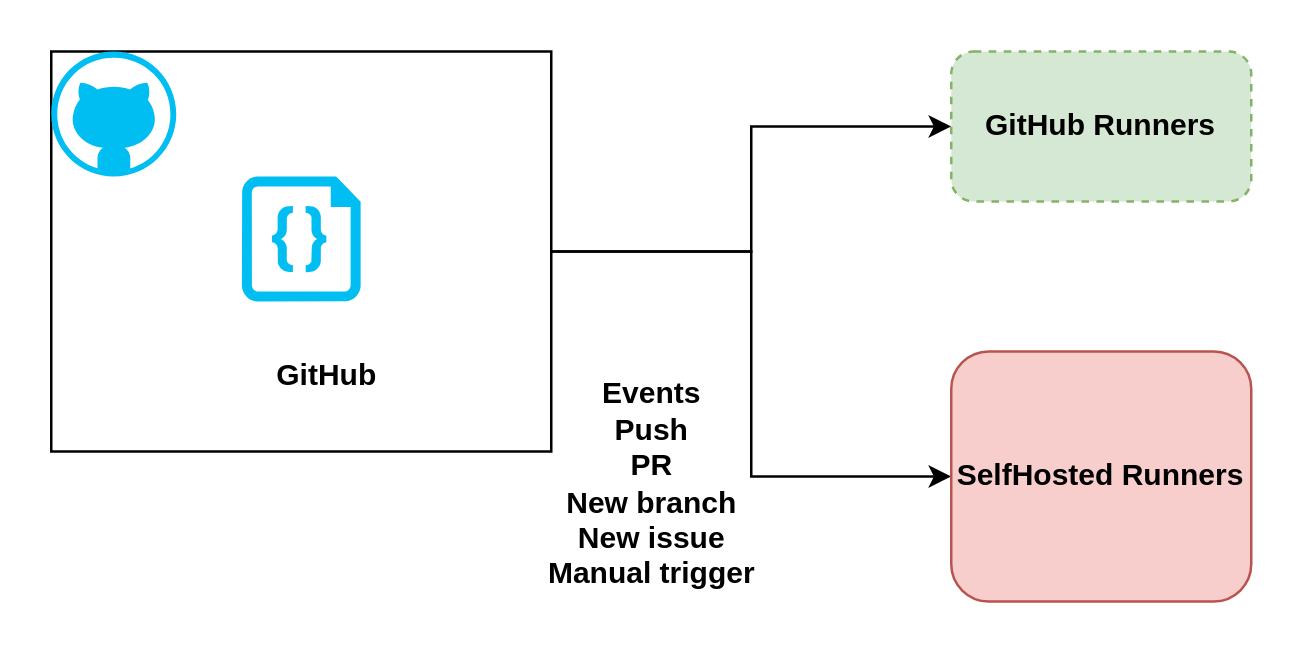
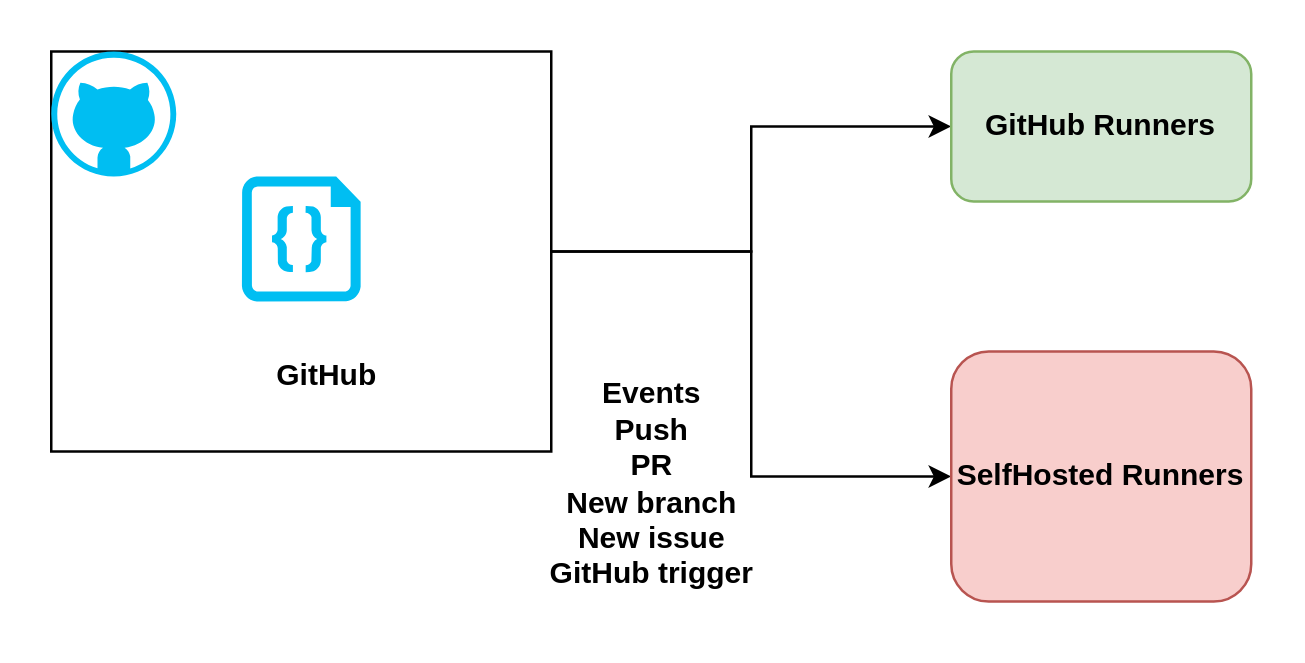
(1101, 126) -> (1101, 126)
(653, 484) -> (653, 484)
